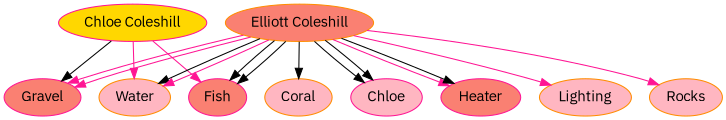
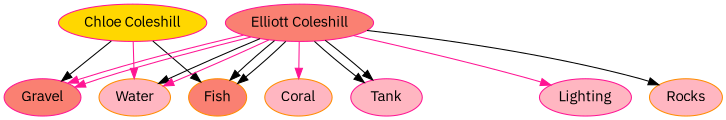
(299, 23) -> (299, 23)
(509, 51) -> (509, 51)
(299, 55) -> (299, 55)
(179, 63) -> (179, 63)
(218, 97) -> (218, 97)
(387, 97) -> (387, 97)
(481, 97) -> none
(585, 97) -> (585, 97)
